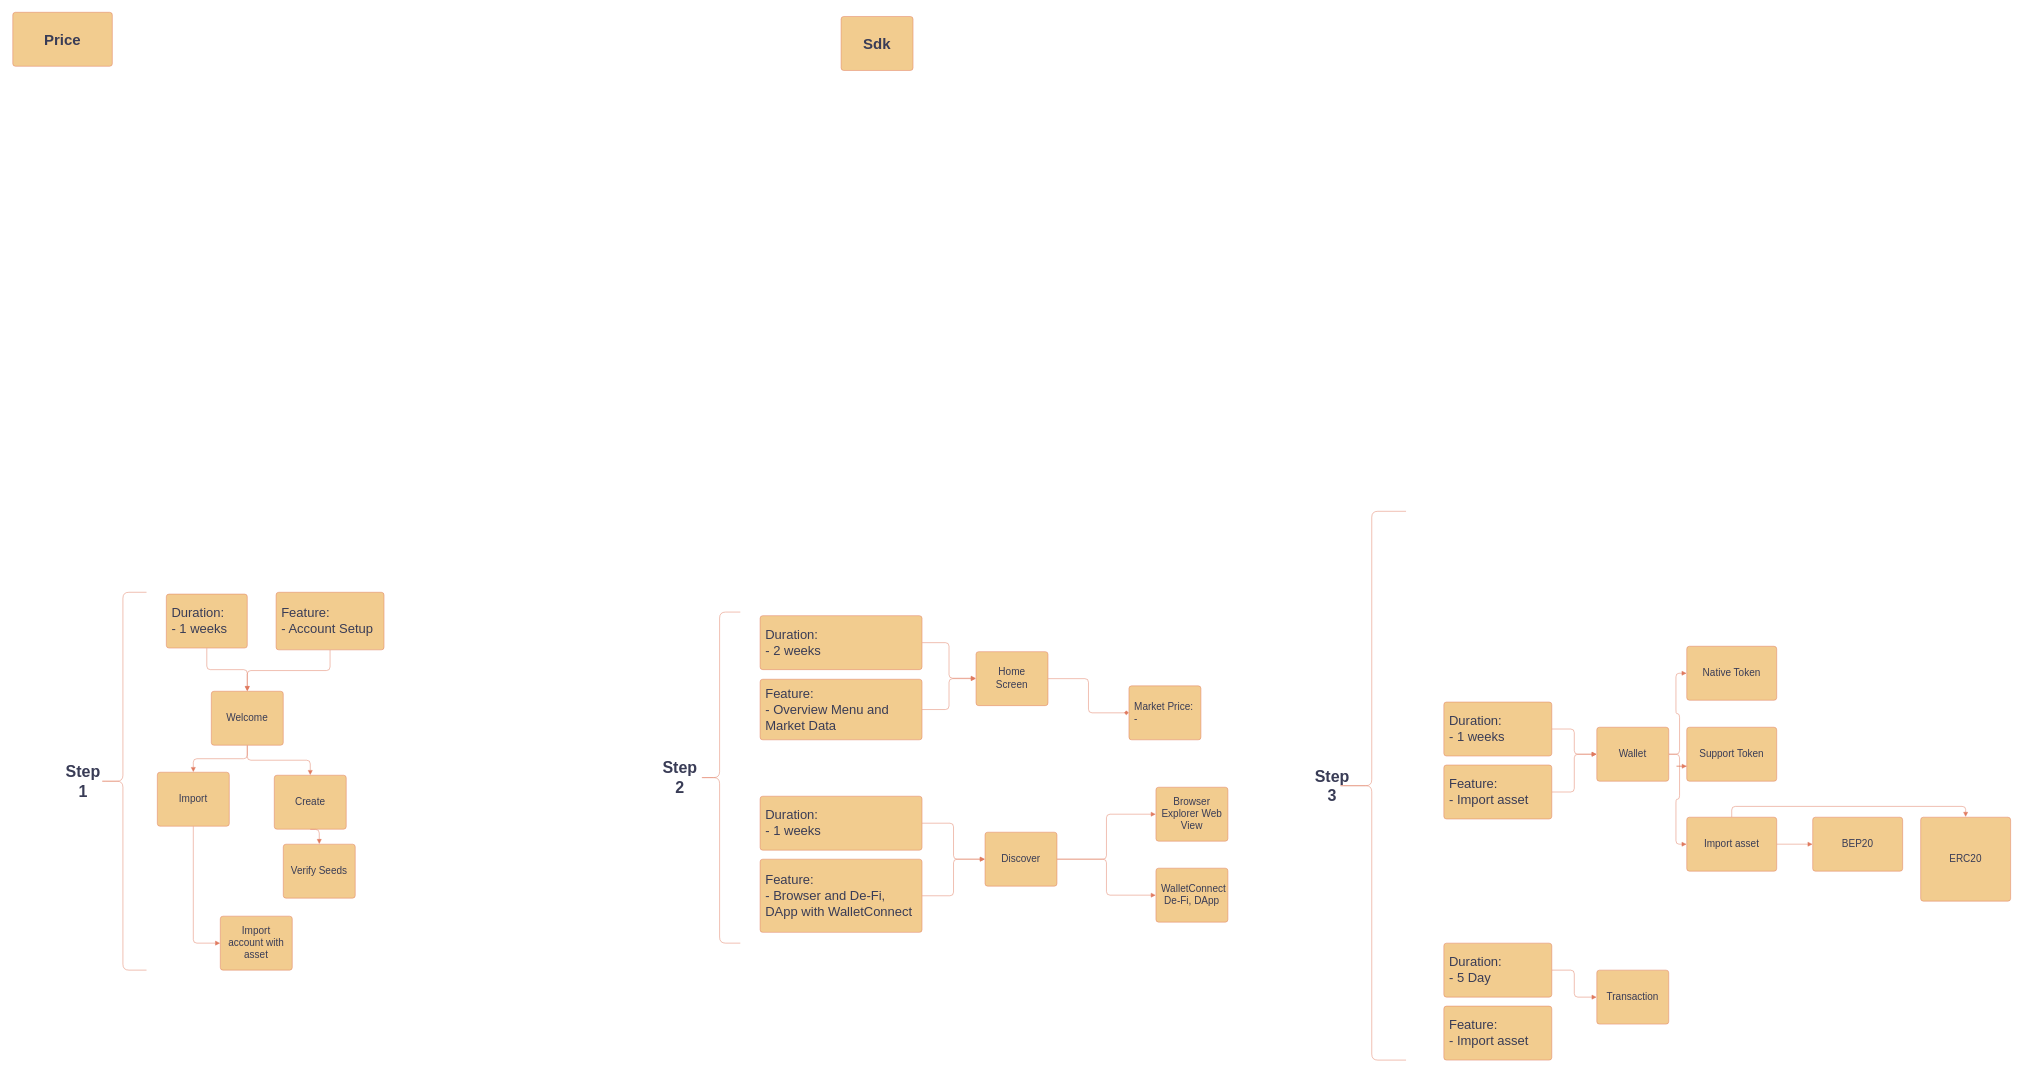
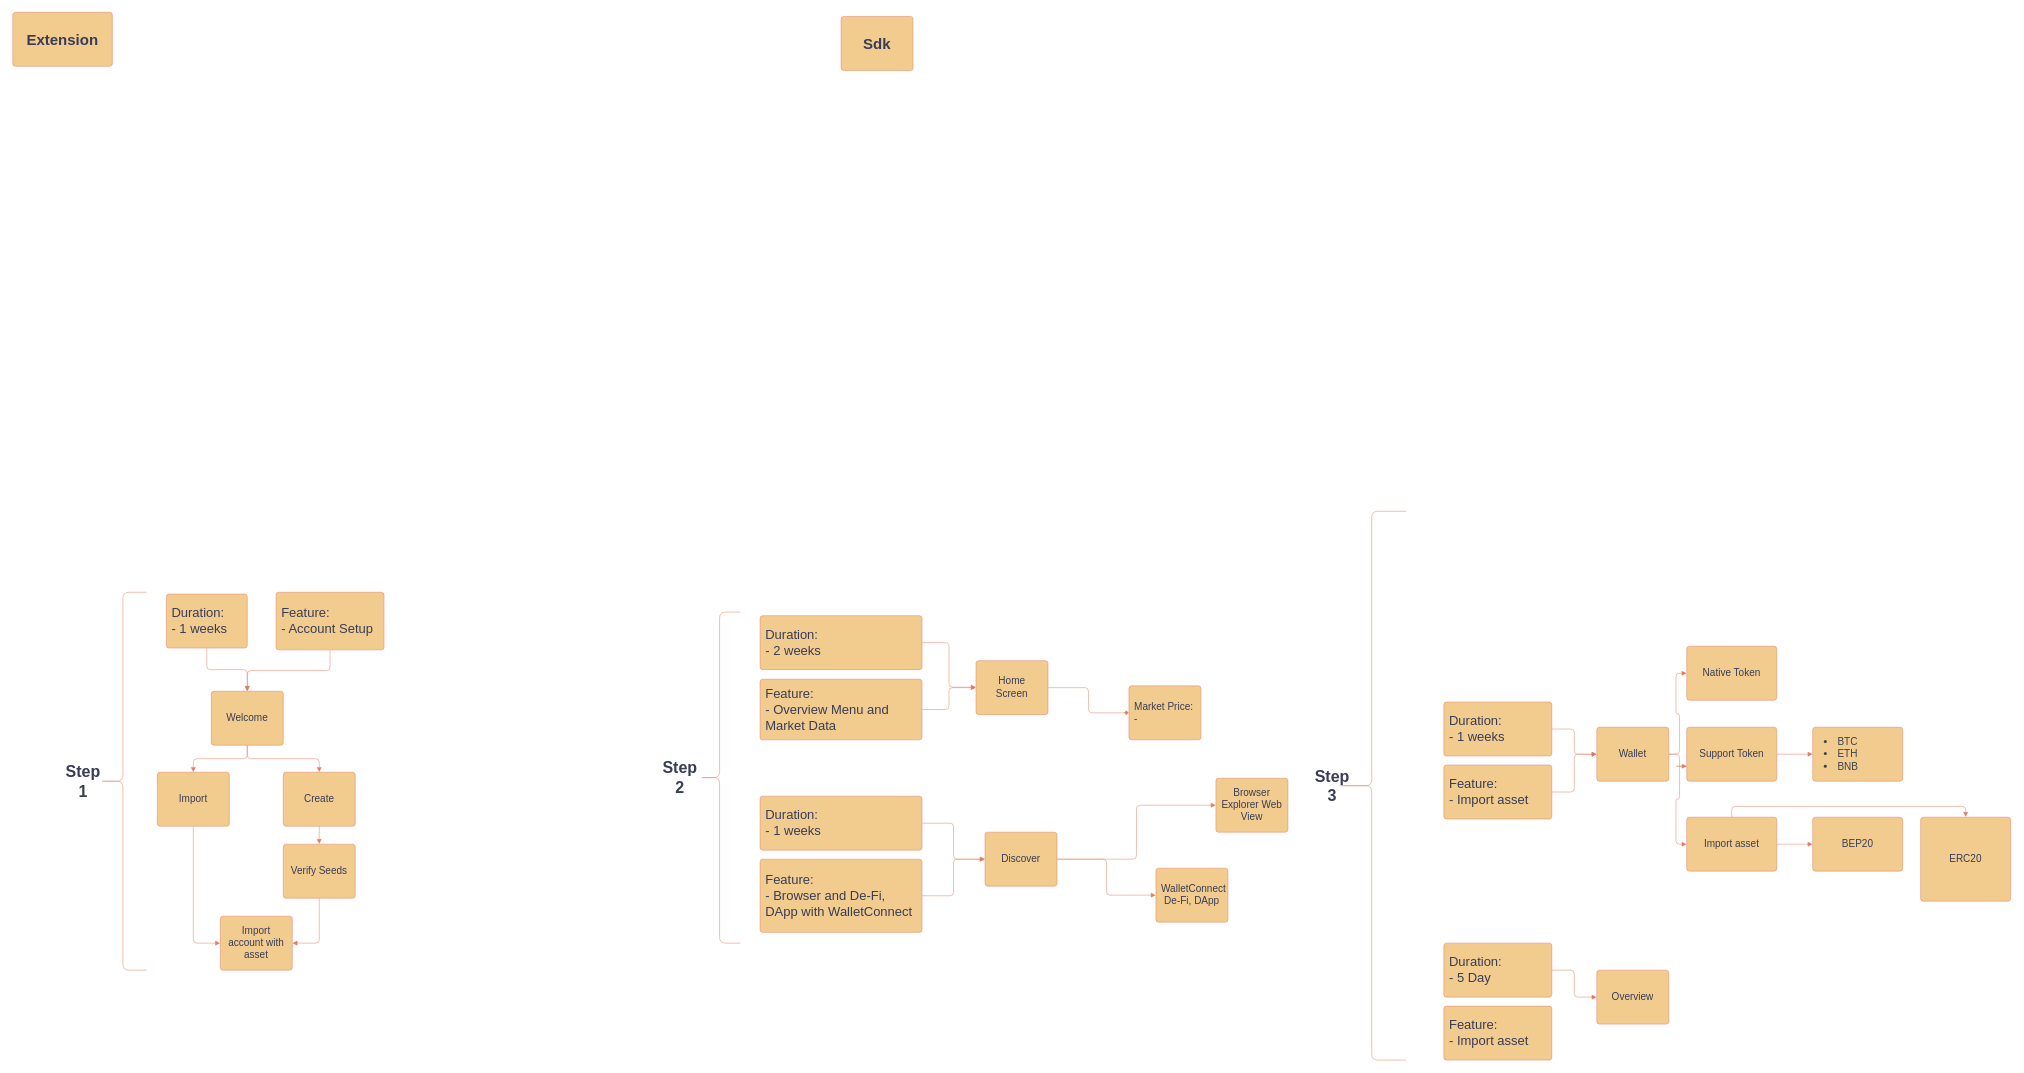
(62, 39) -> (62, 39)
(1012, 679) -> (1012, 688)
none -> (1806, 755)
none -> (1858, 755)
(310, 803) -> (319, 800)
(1192, 815) -> (1252, 806)
none -> (298, 944)
(1633, 998) -> (1633, 998)
